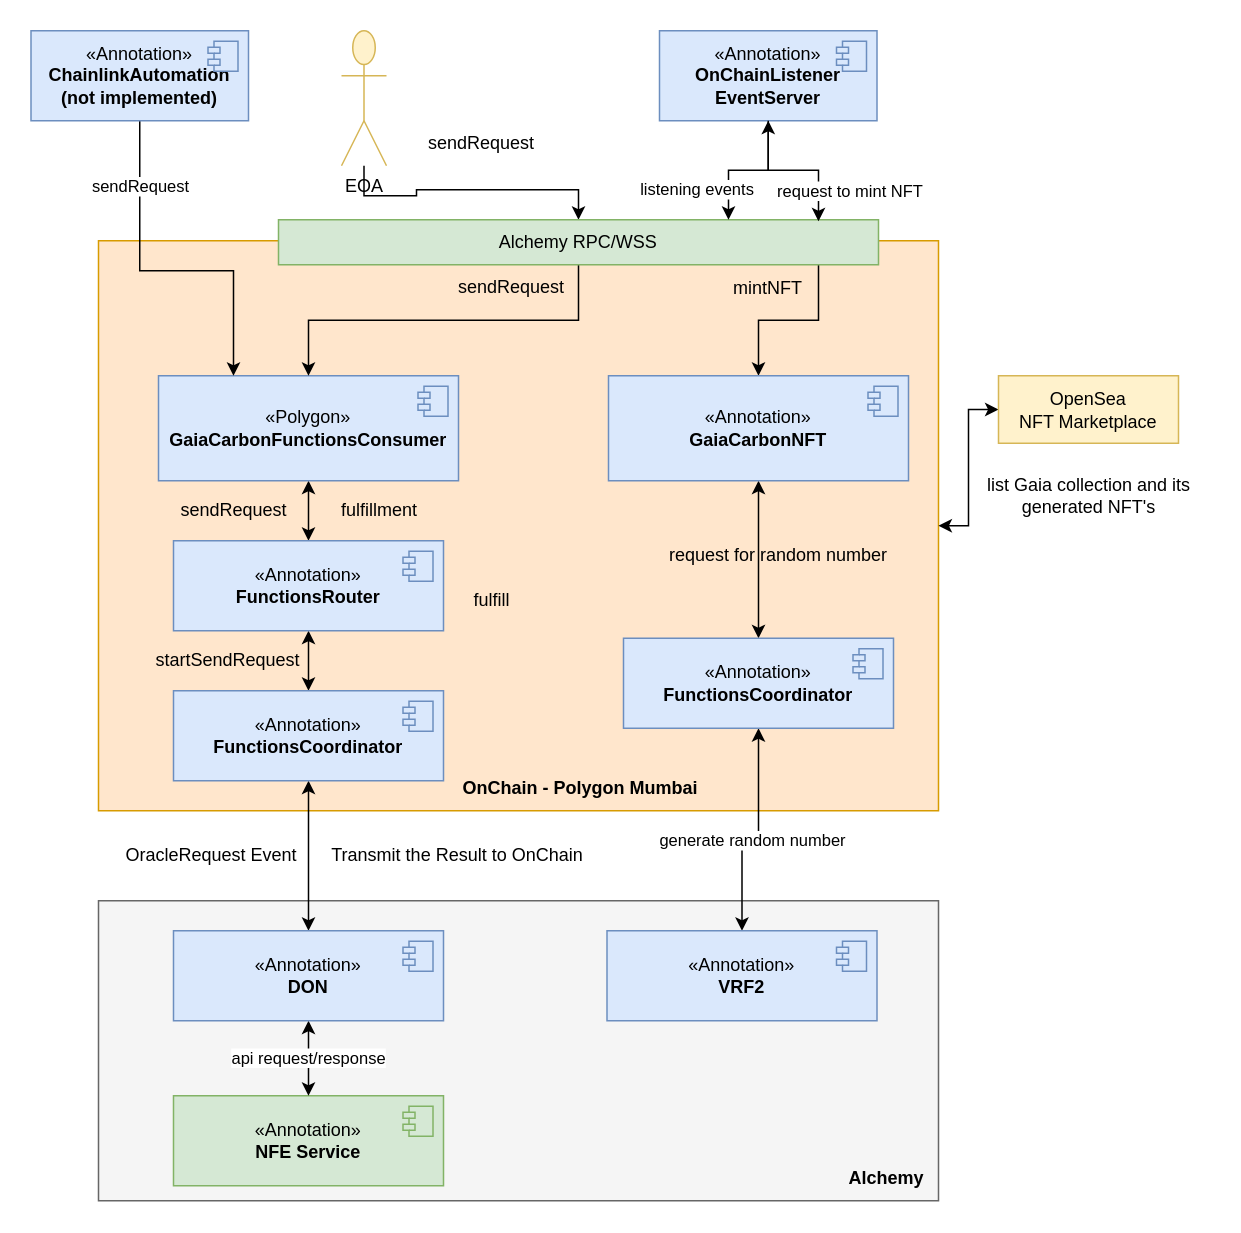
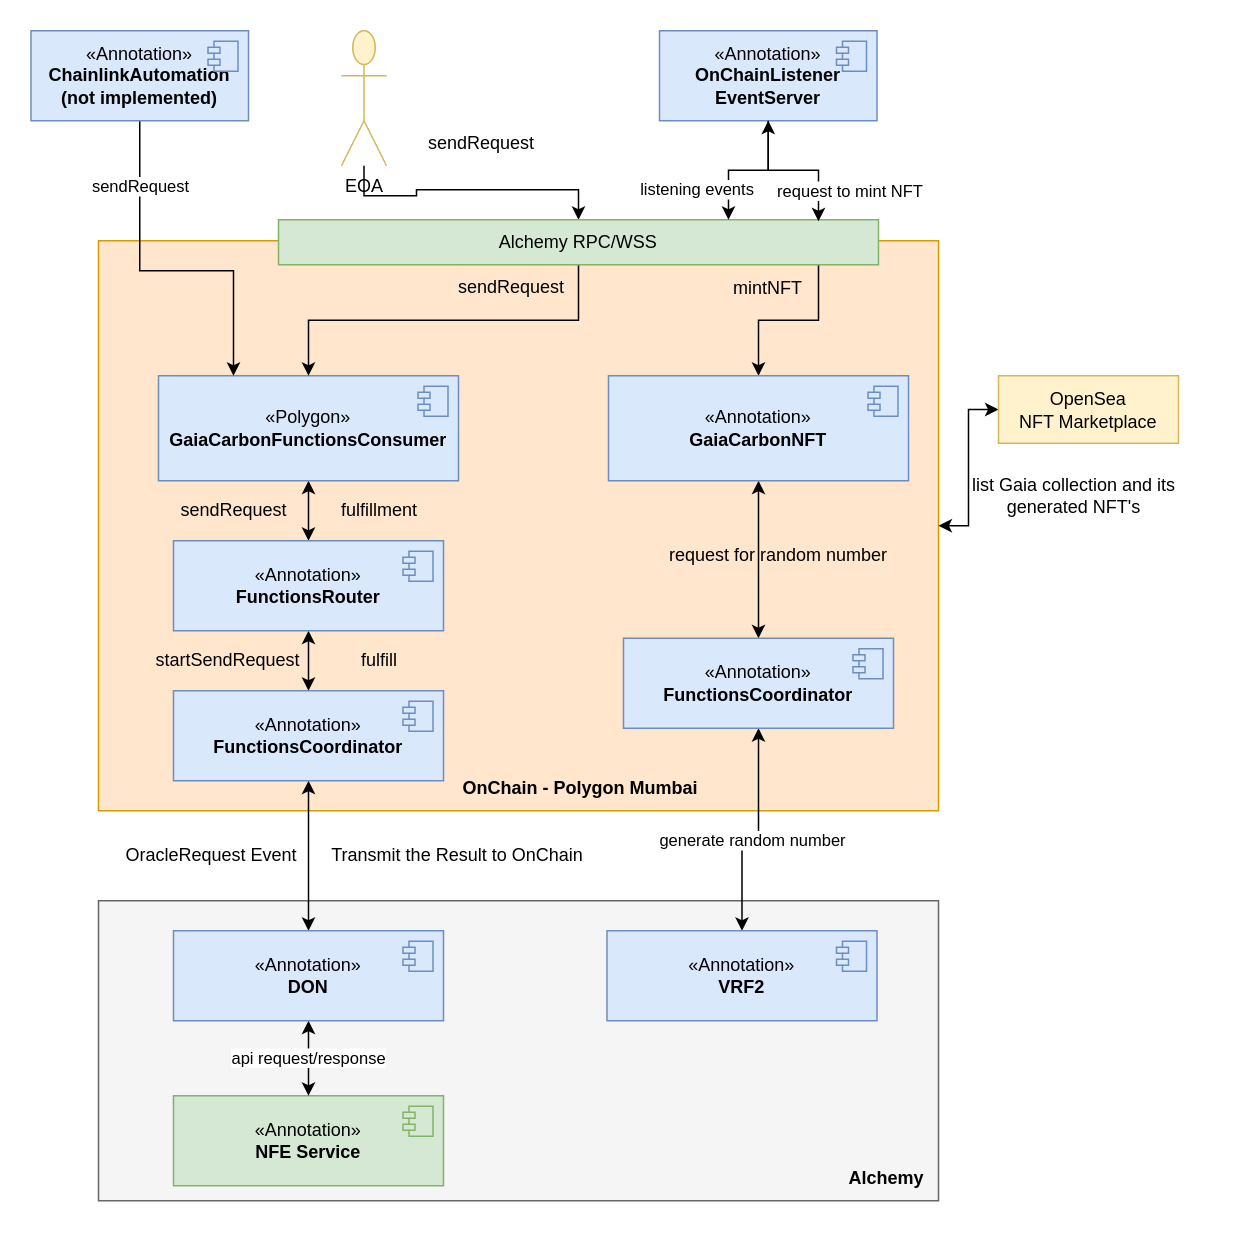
(1088, 496) -> (1073, 496)
(491, 601) -> (379, 661)
